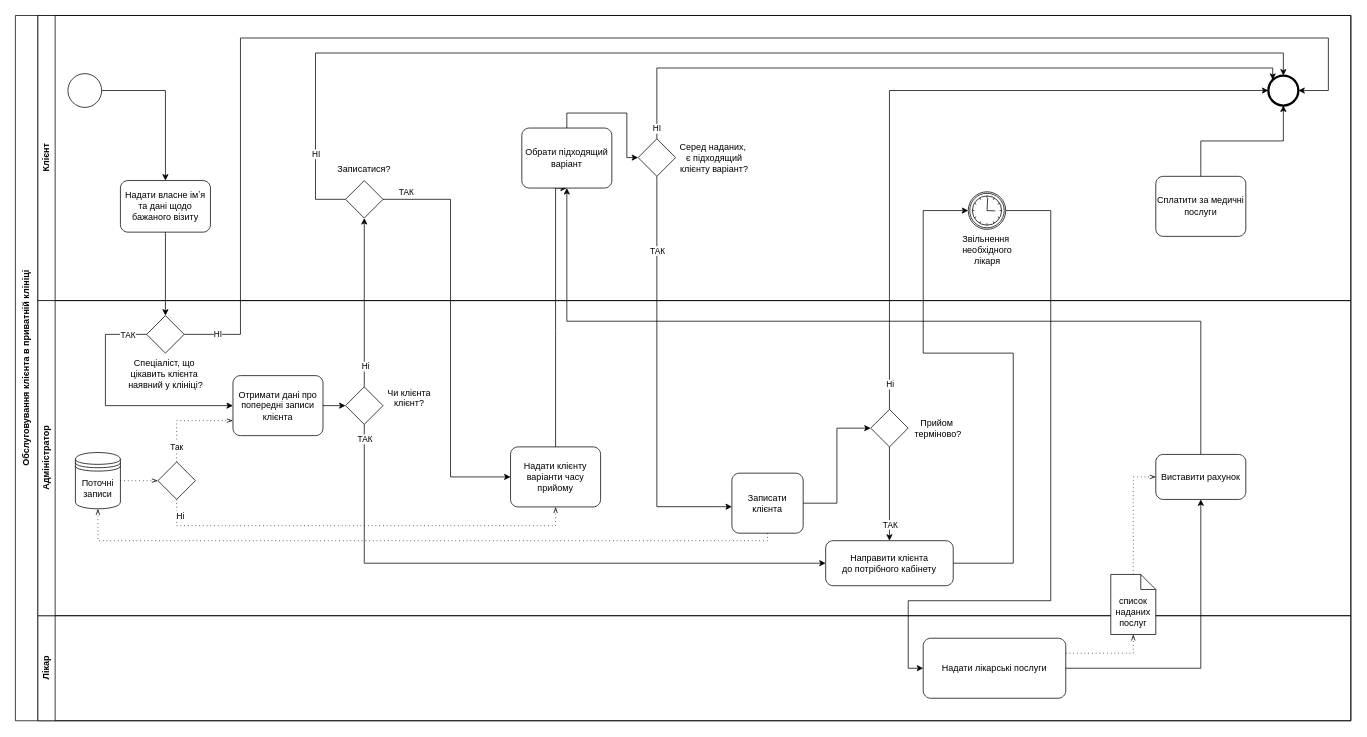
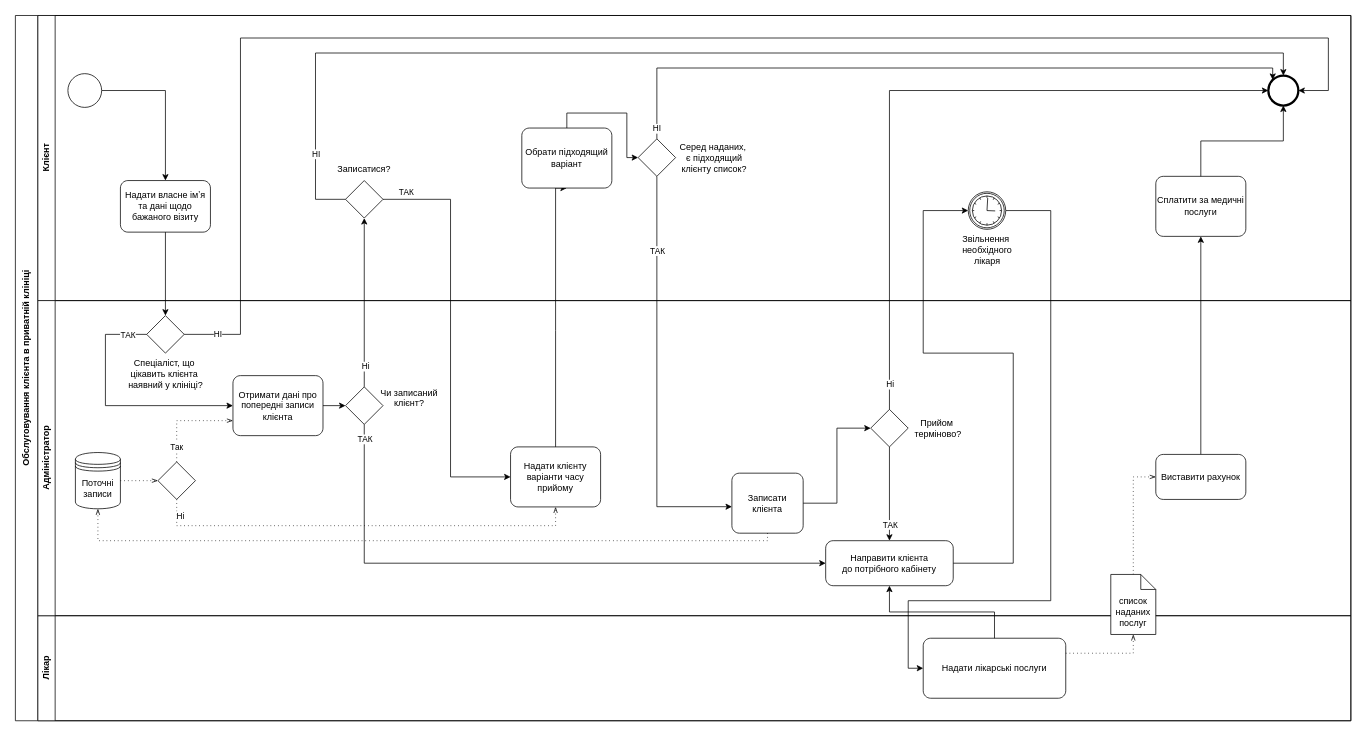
(713, 158) -> (713, 158)
(821, 321) -> (1200, 282)
(409, 387) -> (409, 387)
(1200, 654) -> (994, 624)
